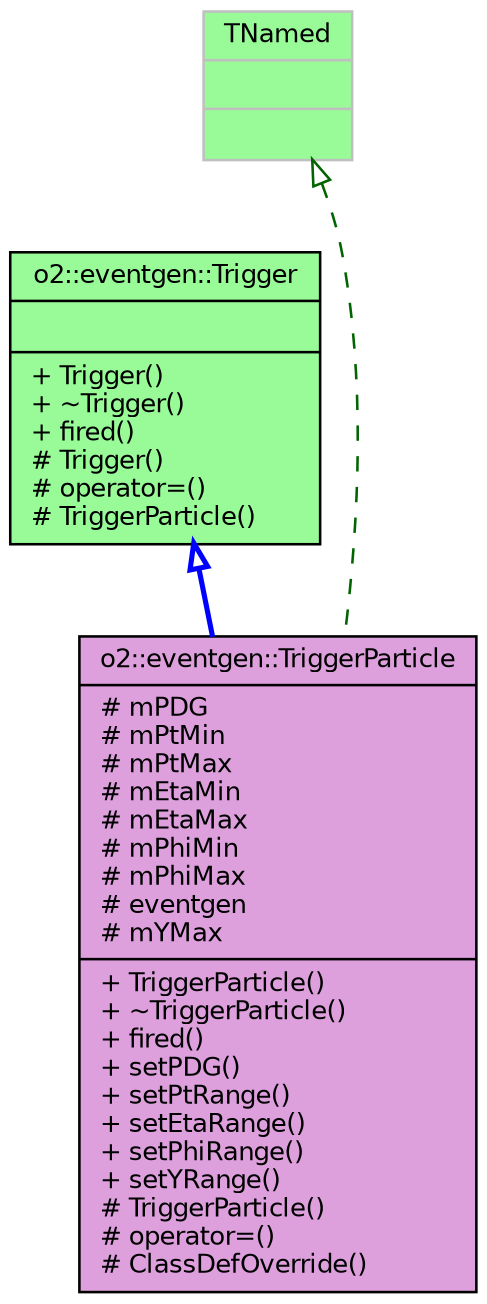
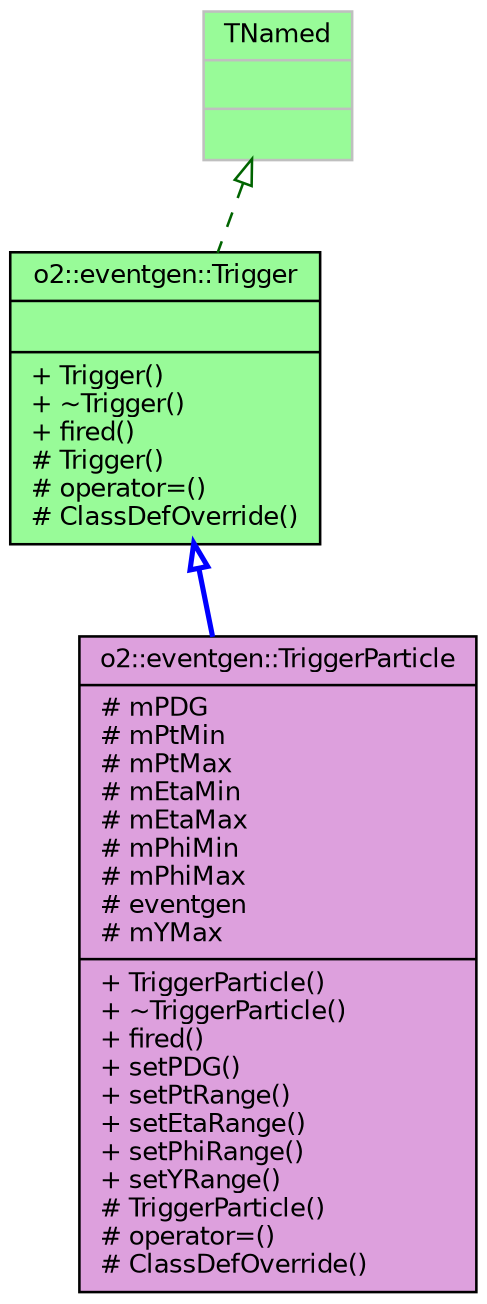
(357, 409) -> (230, 218)
(143, 517) -> (165, 517)
